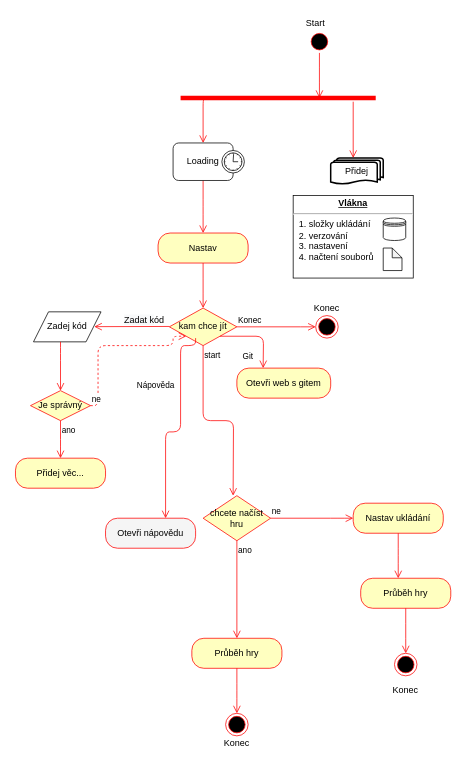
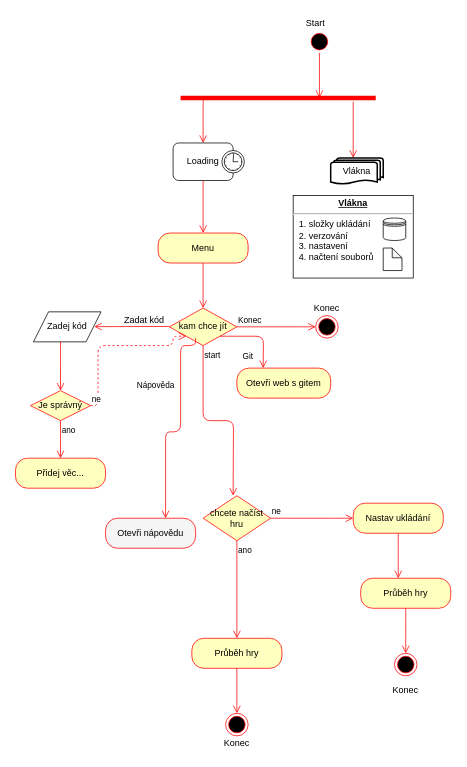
(357, 171) -> (357, 171)
(203, 248) -> (203, 248)
